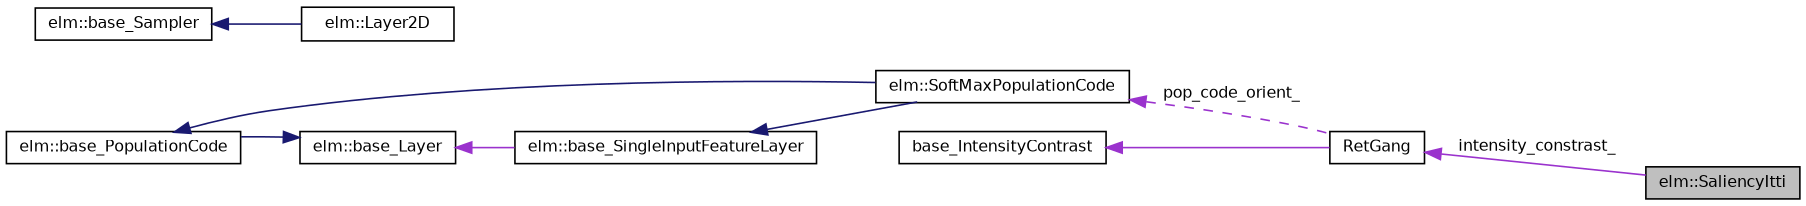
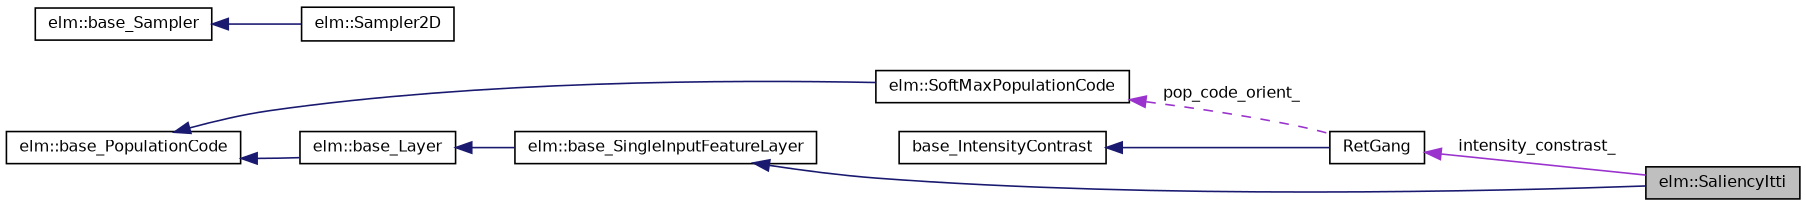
(378, 24) -> (378, 24)
(842, 116) -> (1207, 191)
(262, 137) -> (278, 158)
(493, 148) -> (493, 148)
(1226, 148) -> (1226, 148)
